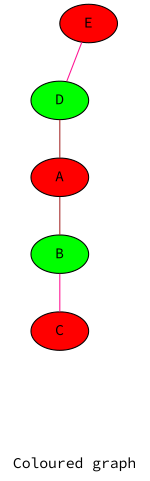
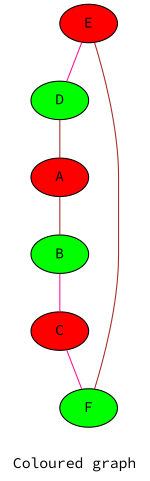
none -> (89, 408)
